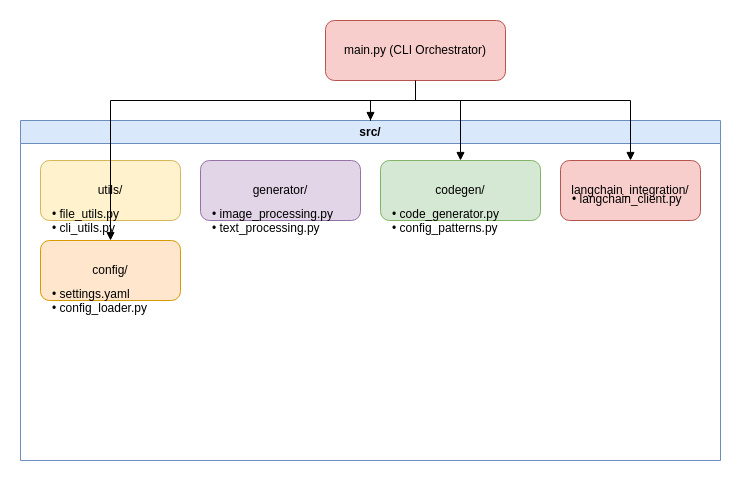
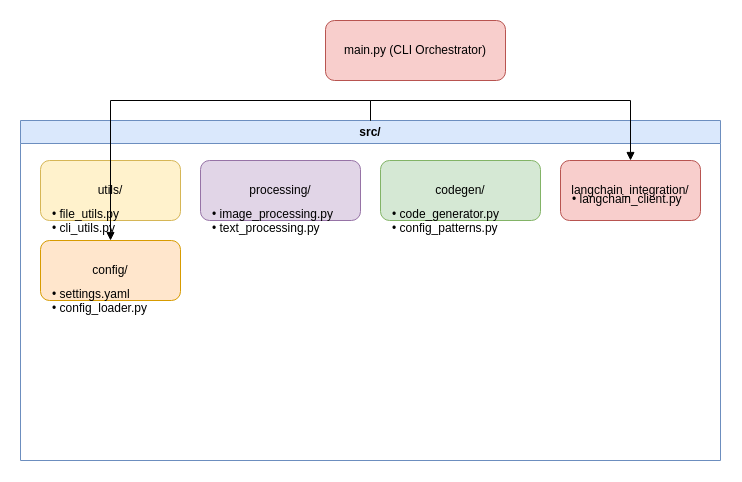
(416, 90) -> none
(461, 127) -> none
(281, 191) -> (281, 191)
